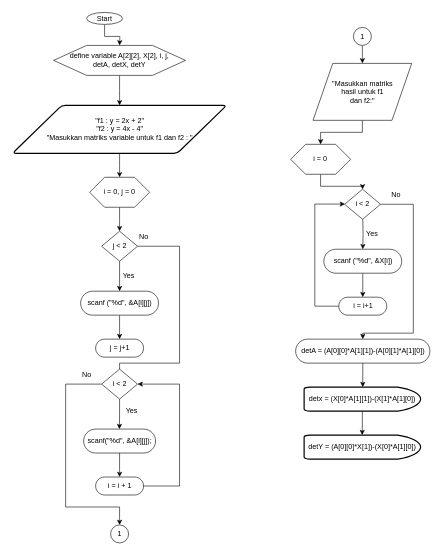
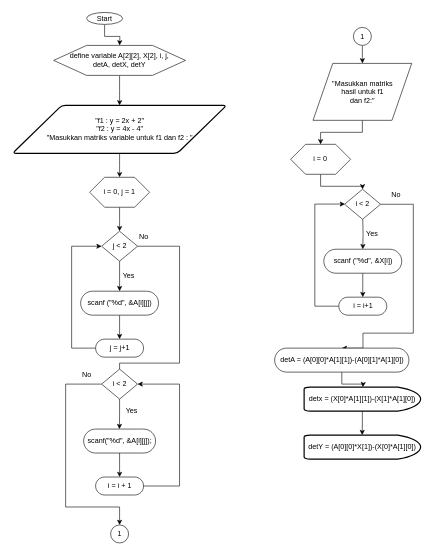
(120, 192) -> (120, 192)
none -> (72, 297)
(363, 351) -> (342, 360)
